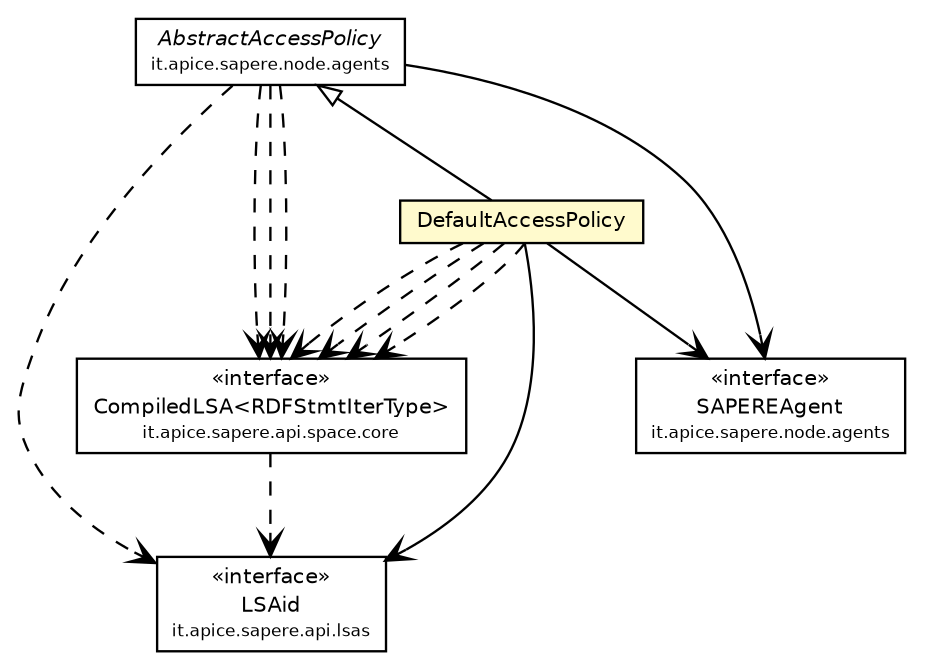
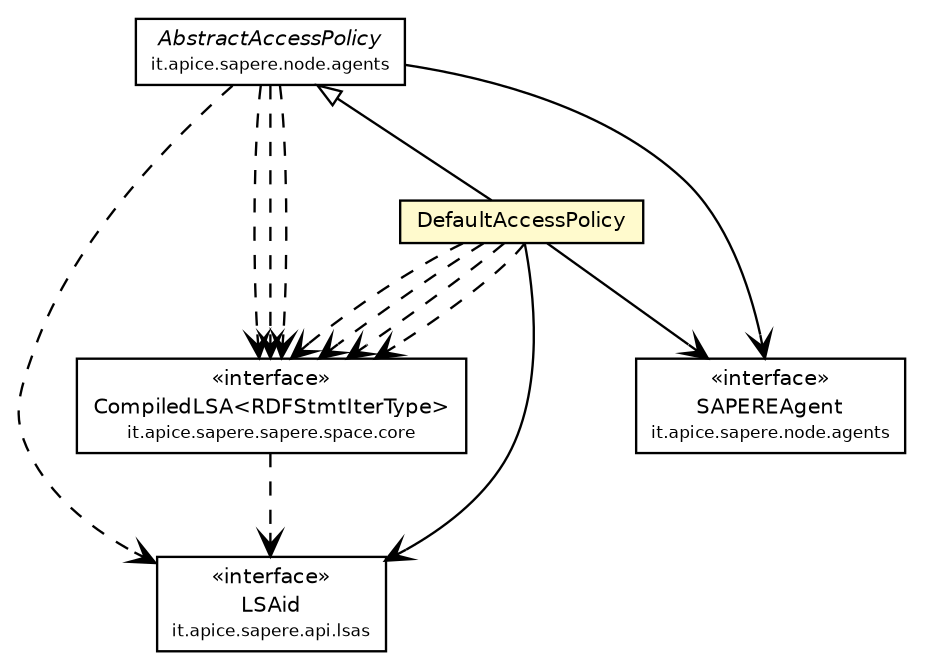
(272, 433) -> (272, 433)
